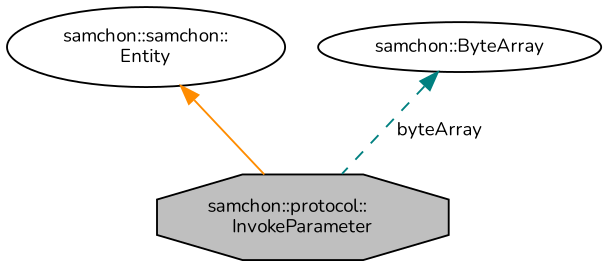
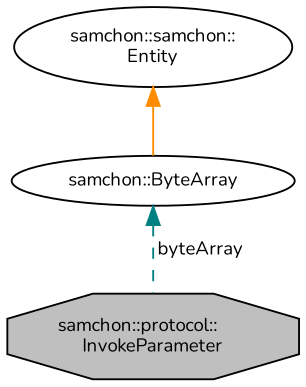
(229, 137) -> (153, 131)
